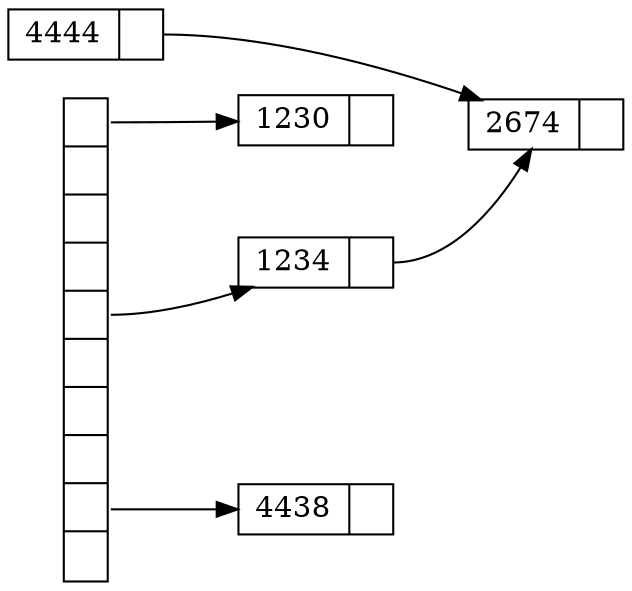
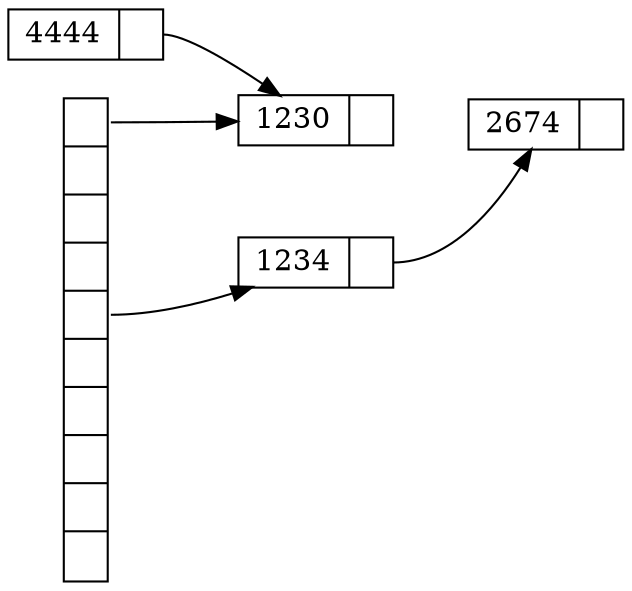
(314, 52) -> (215, 55)
(316, 509) -> none
